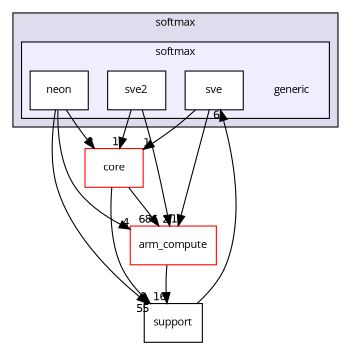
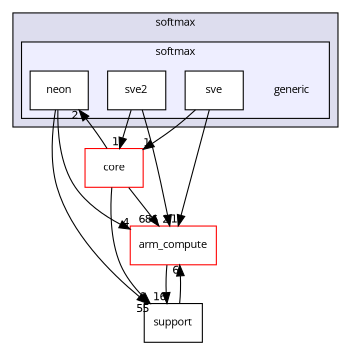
(77, 125) -> (97, 134)
(236, 217) -> (180, 290)
